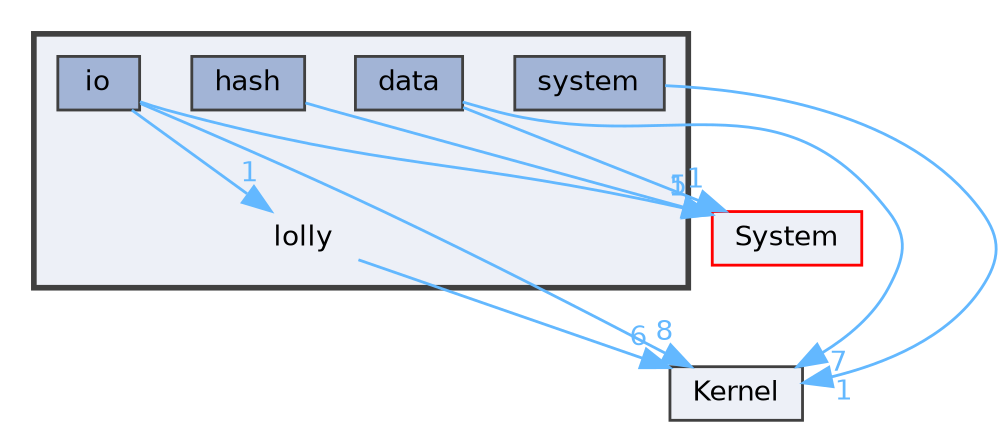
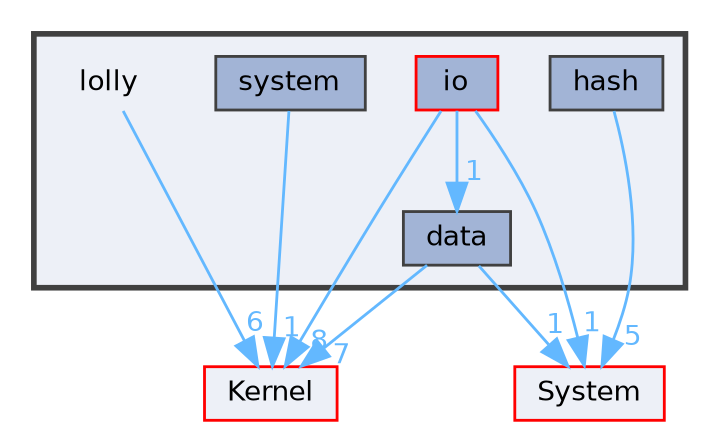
(99, 83) -> (457, 83)
(189, 152) -> (457, 147)
(736, 394) -> (271, 394)
